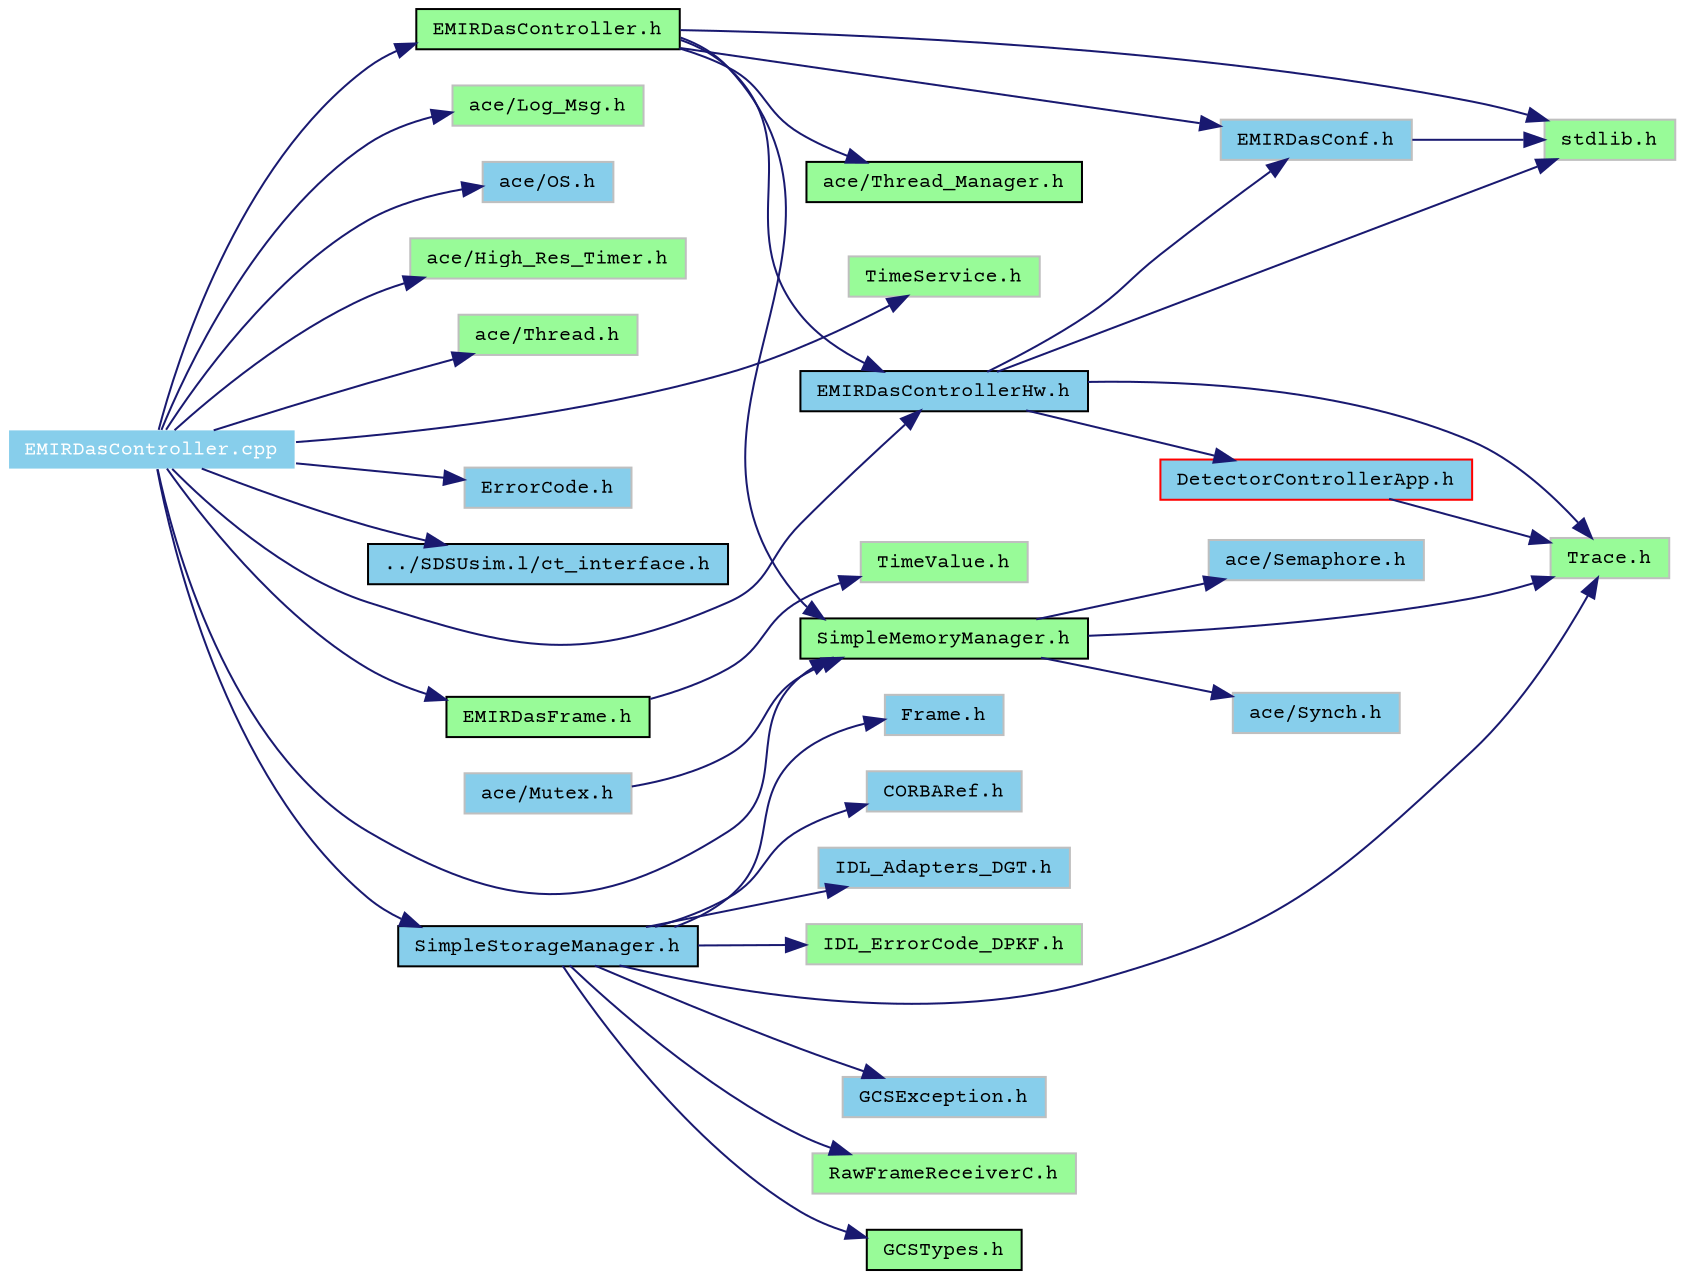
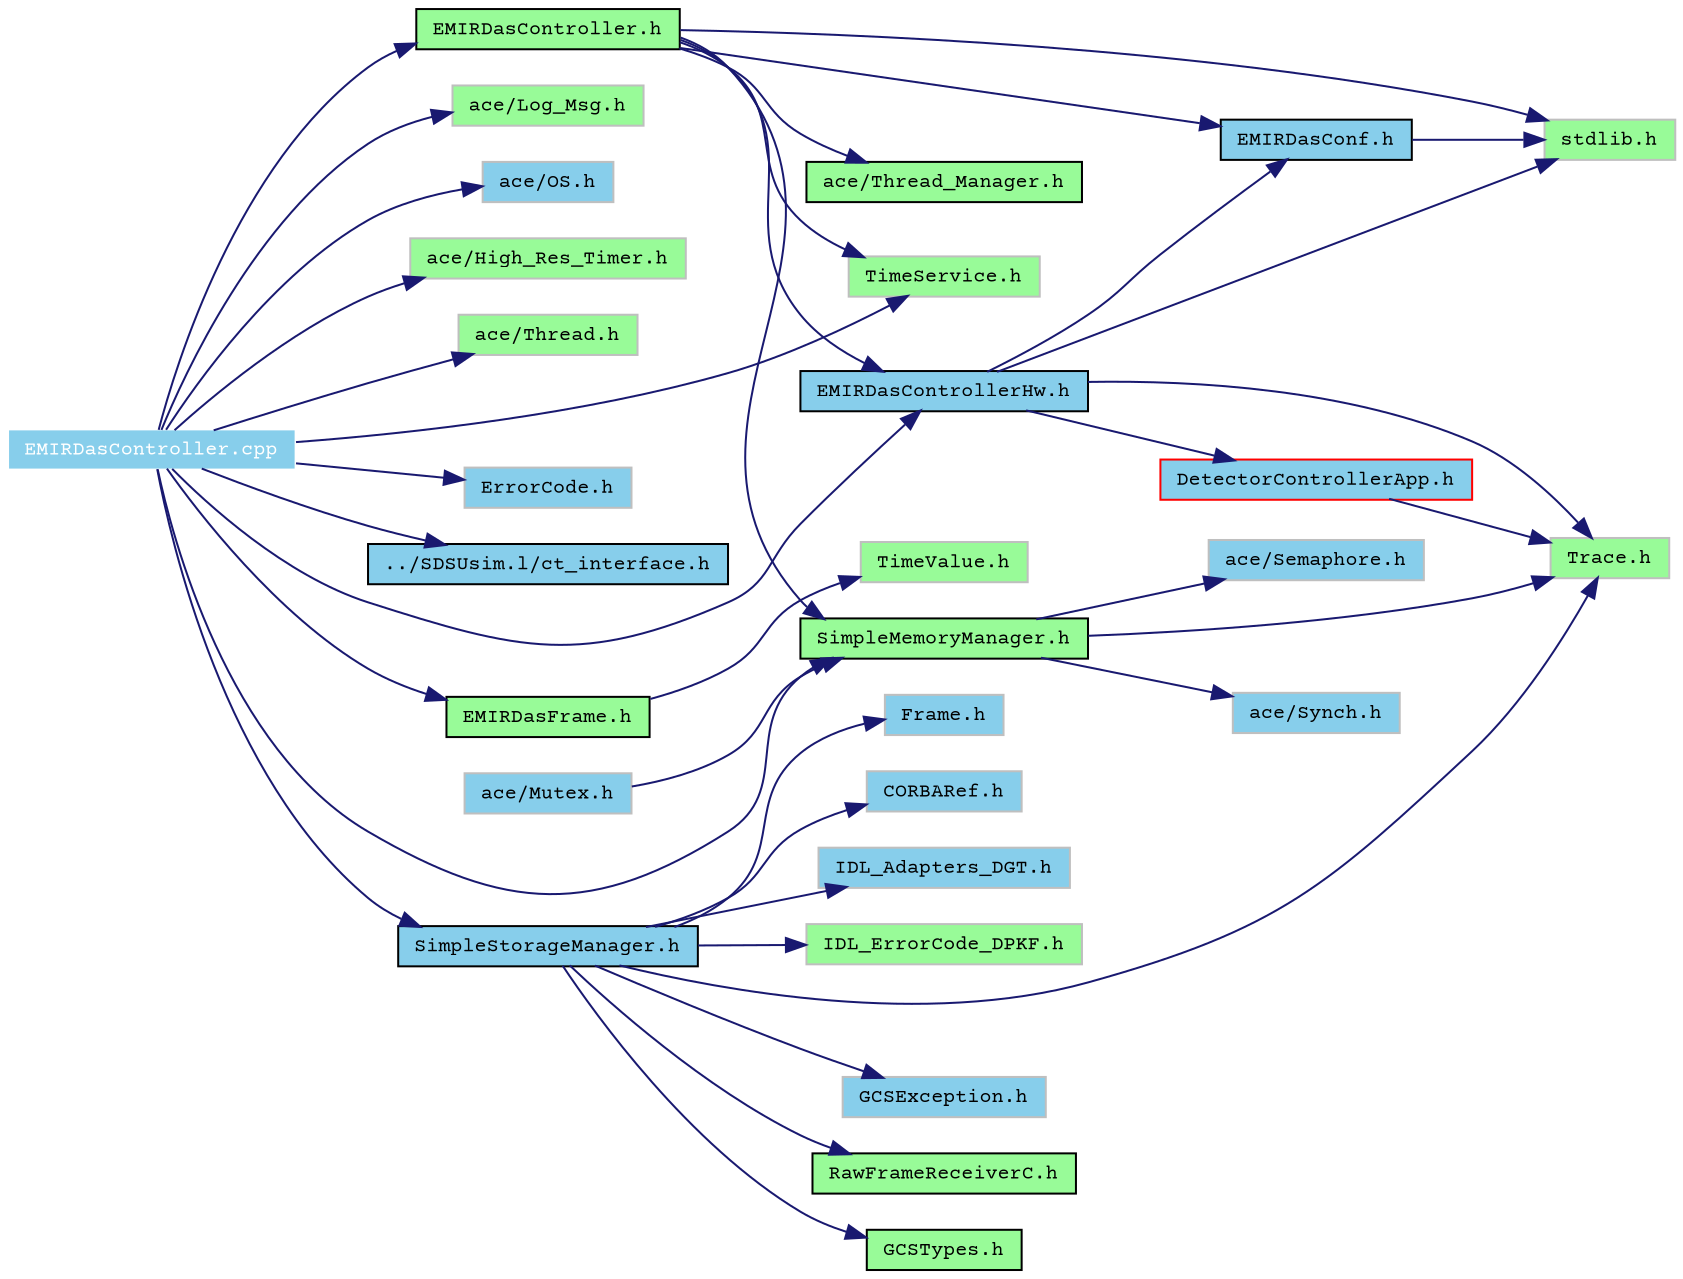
(1316, 140) -> (1316, 140)
none -> (766, 142)
(944, 1173) -> (944, 1173)
